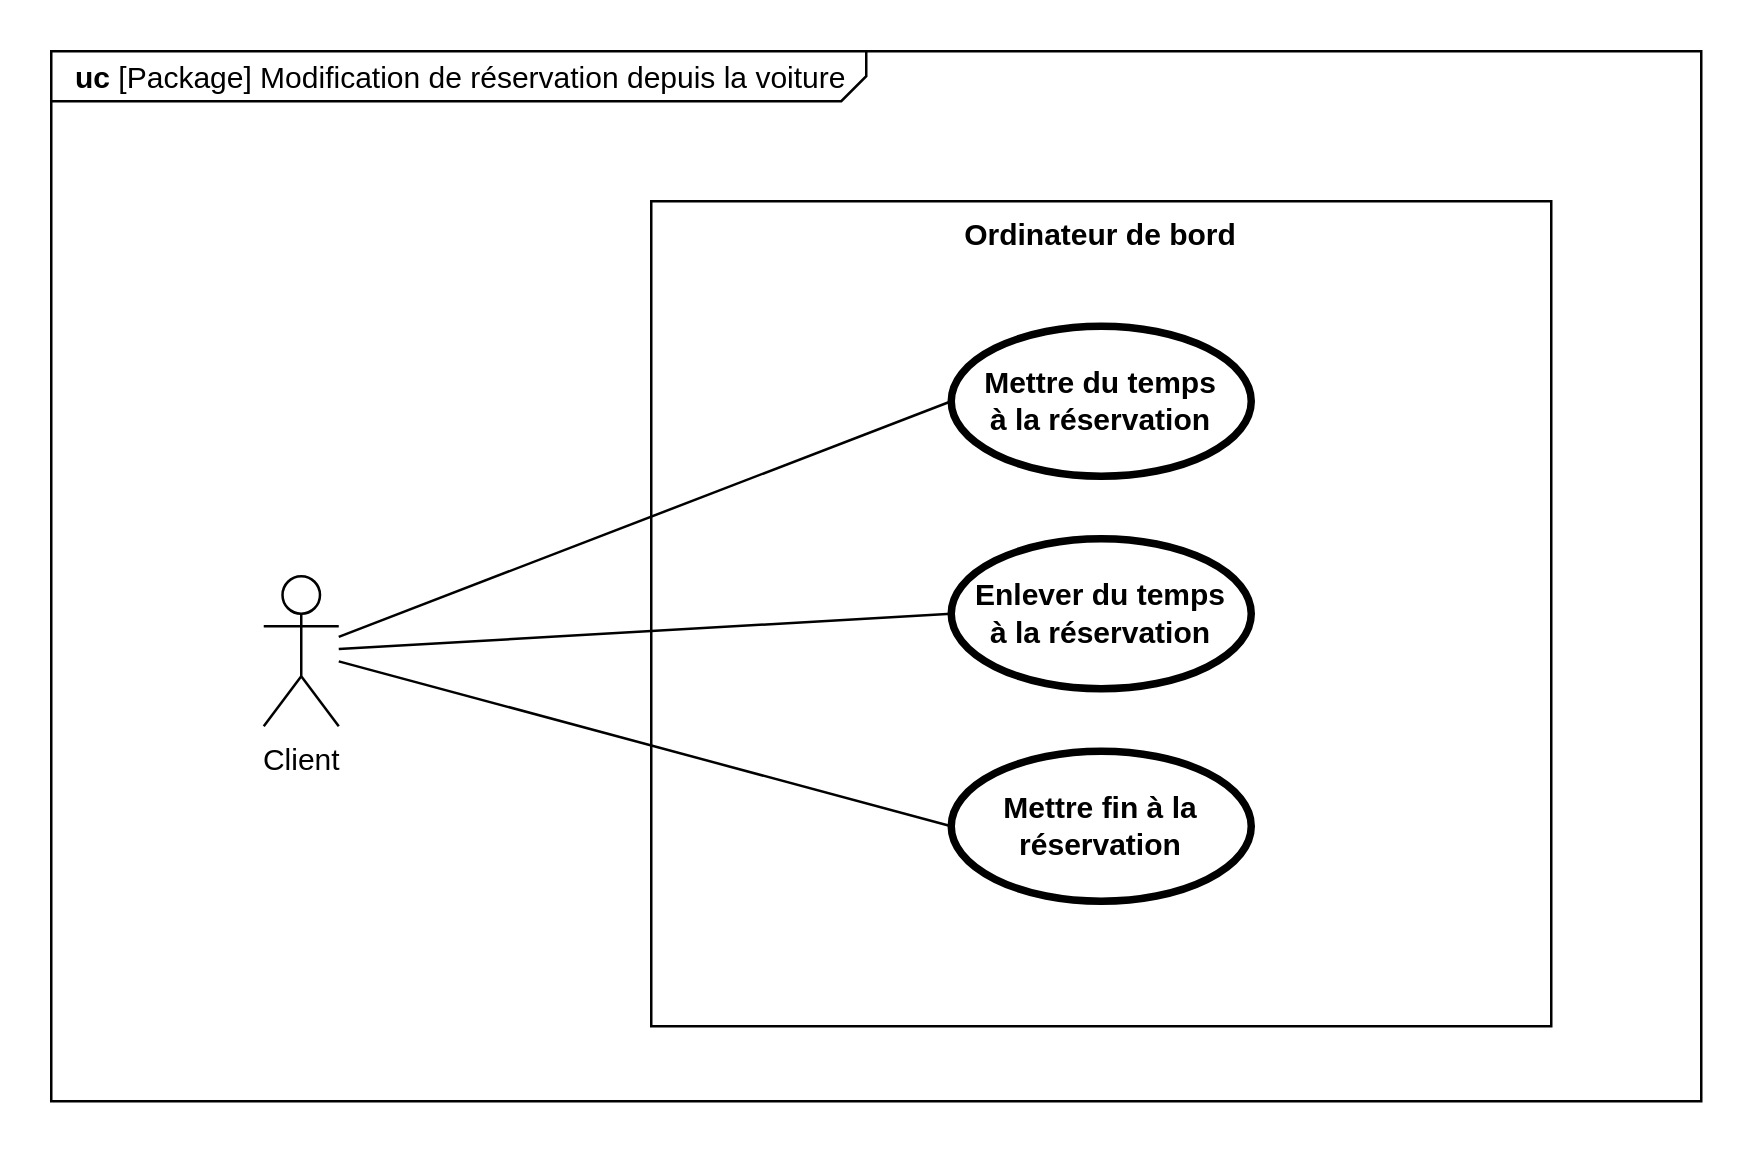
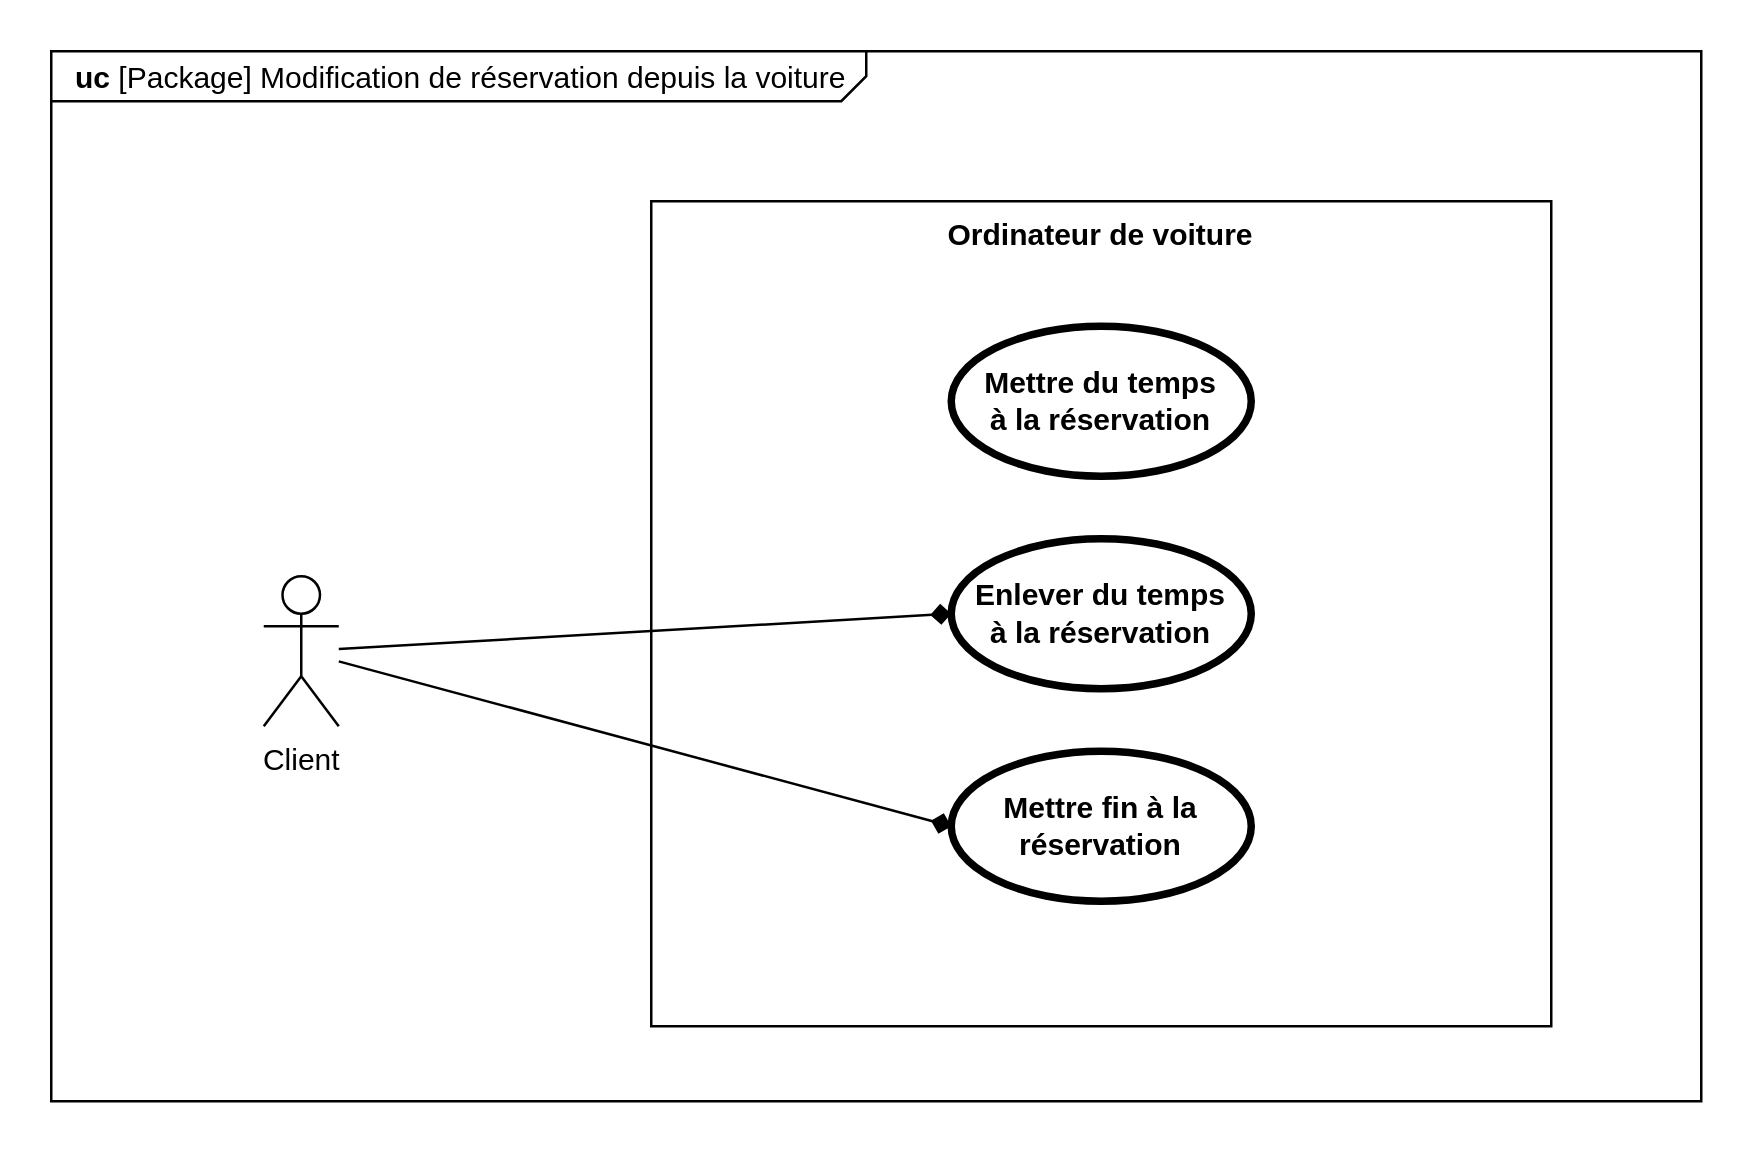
(1101, 237) -> (1101, 237)
(644, 519) -> none
(939, 614) -> (931, 615)
(940, 823) -> (932, 821)
